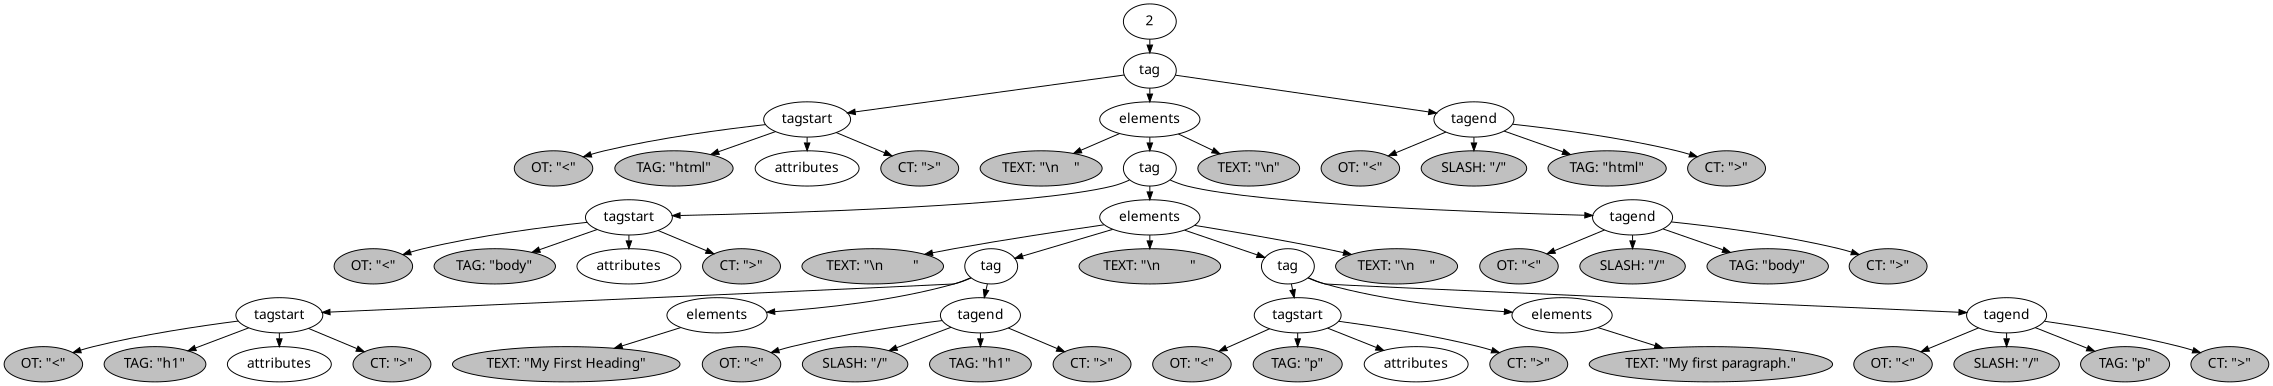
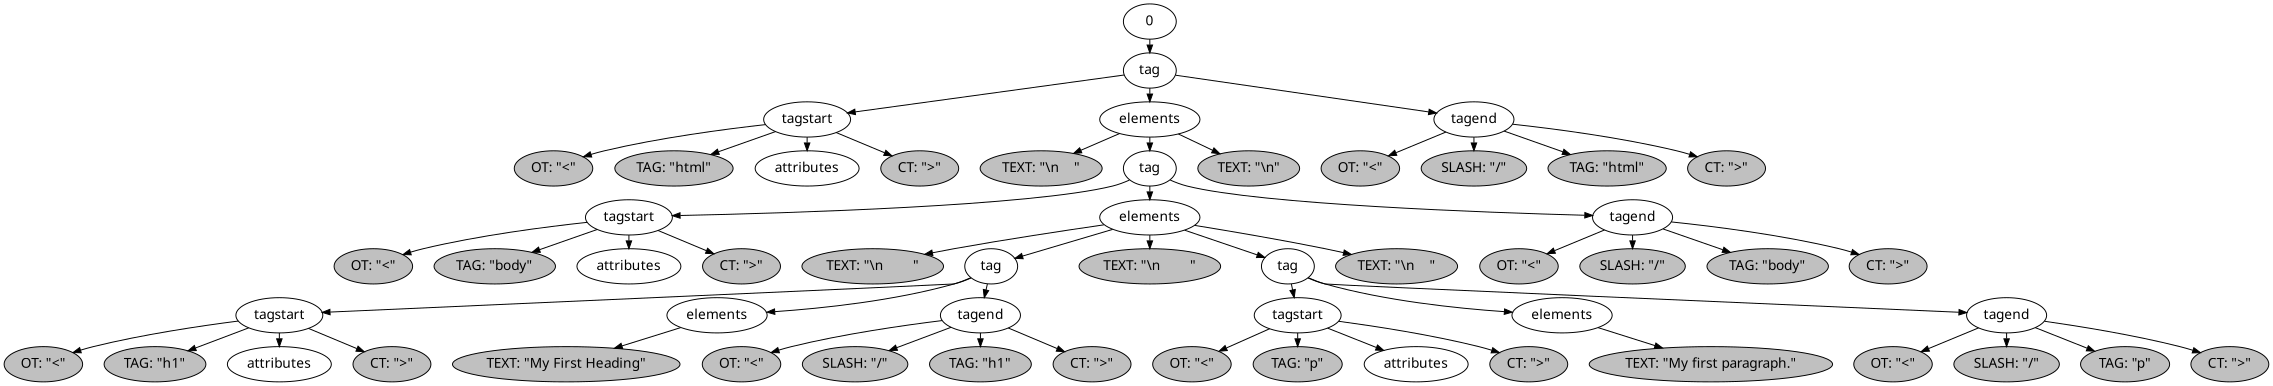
(1150, 22) -> (1150, 22)
